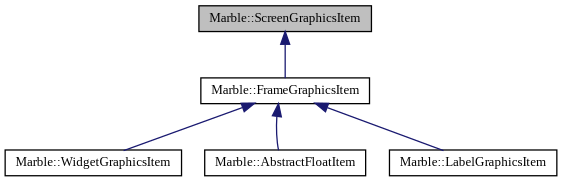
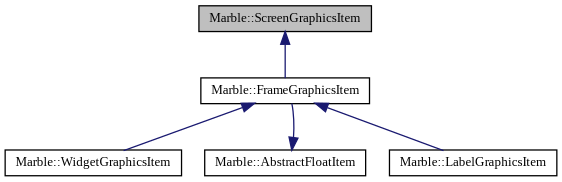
(277, 133) -> (294, 120)
